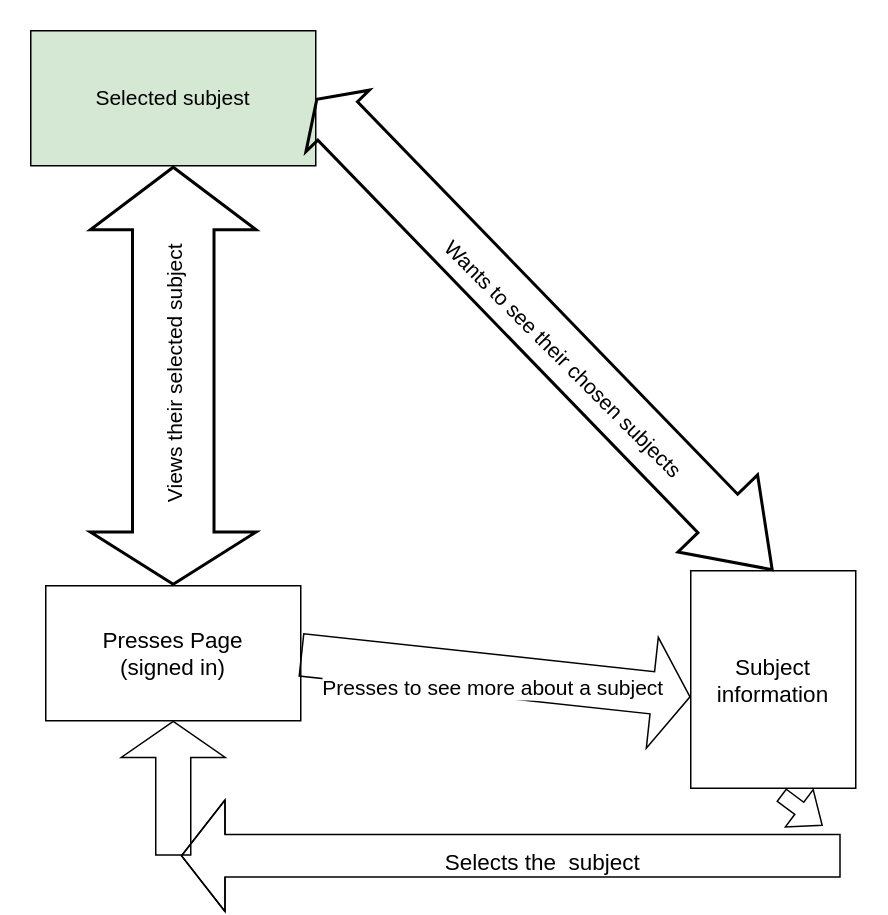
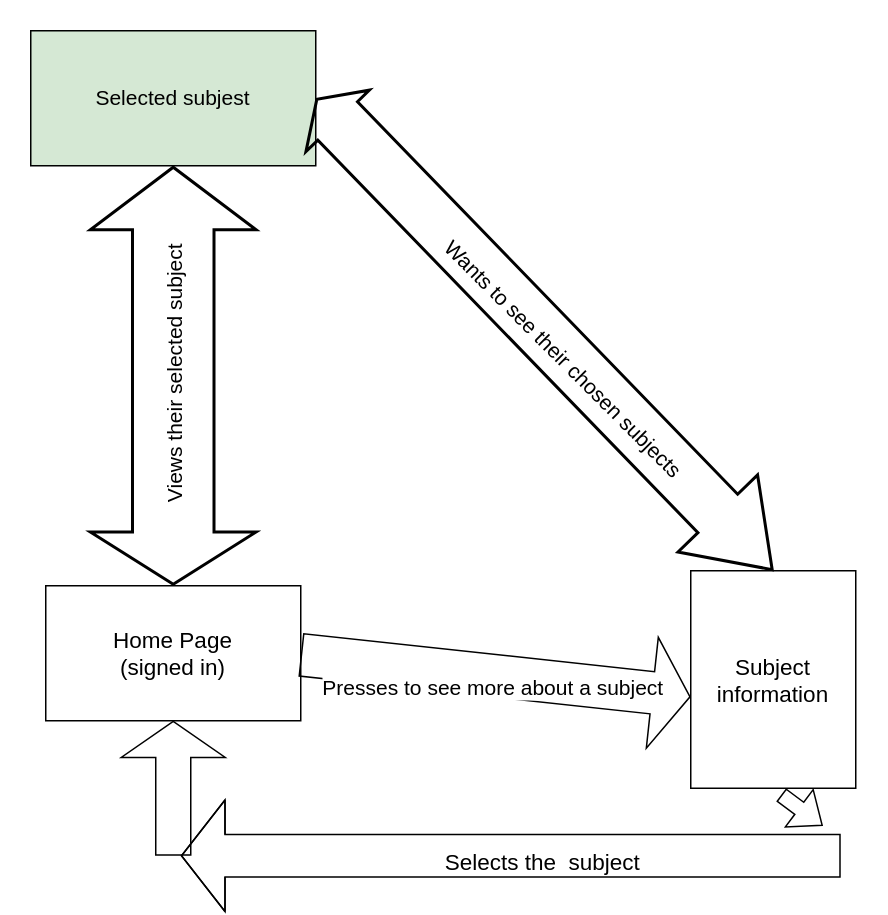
(173, 653) -> (173, 653)
